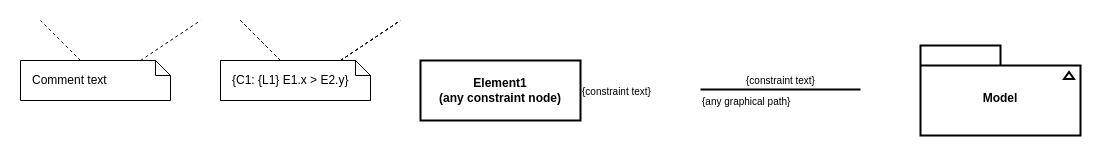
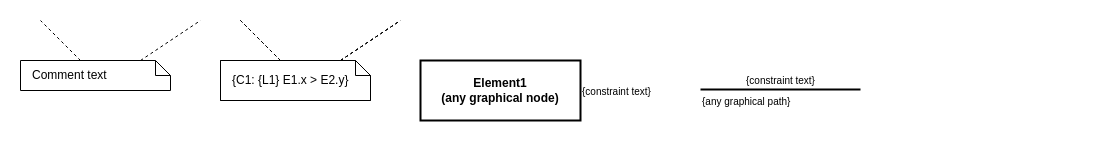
(96, 81) -> (96, 76)
(501, 91) -> (501, 91)
(1001, 91) -> none
